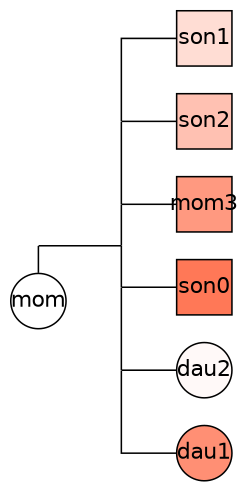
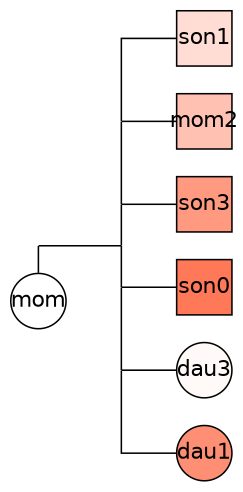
(204, 121) -> (204, 121)
(204, 204) -> (204, 204)
(204, 370) -> (204, 370)
